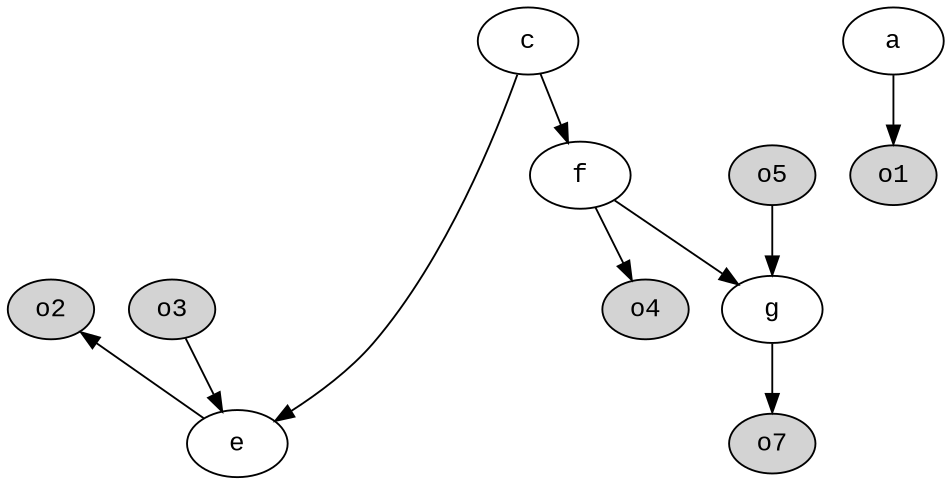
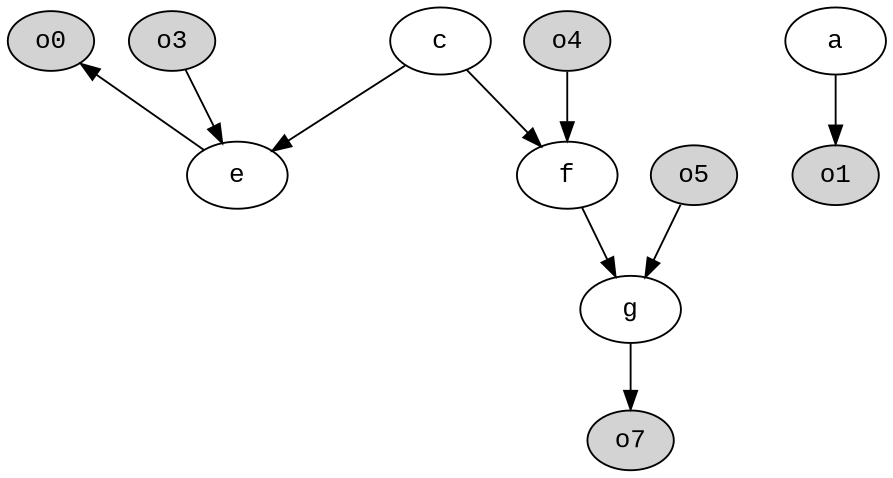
(609, 235) -> (567, 97)
(51, 309) -> (51, 41)
